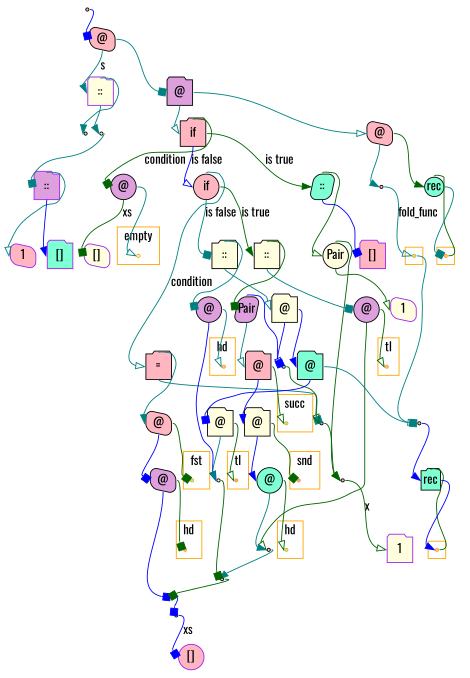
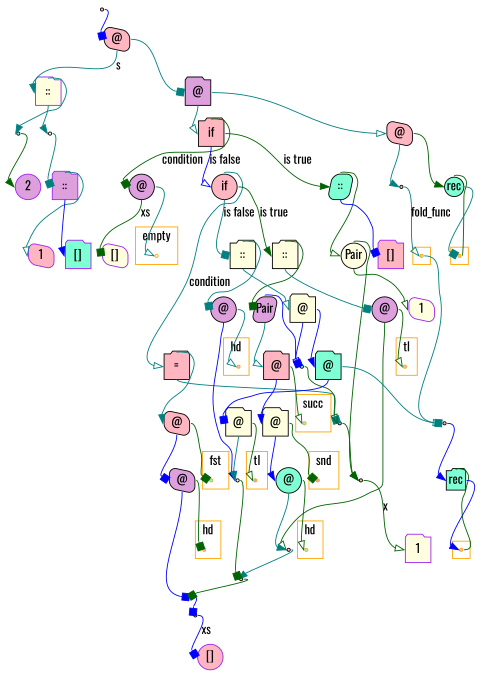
none -> (28, 187)
